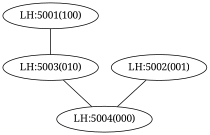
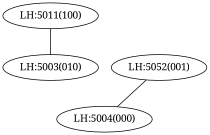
(51, 16) -> (51, 16)
(159, 67) -> (159, 67)
(78, 93) -> none
